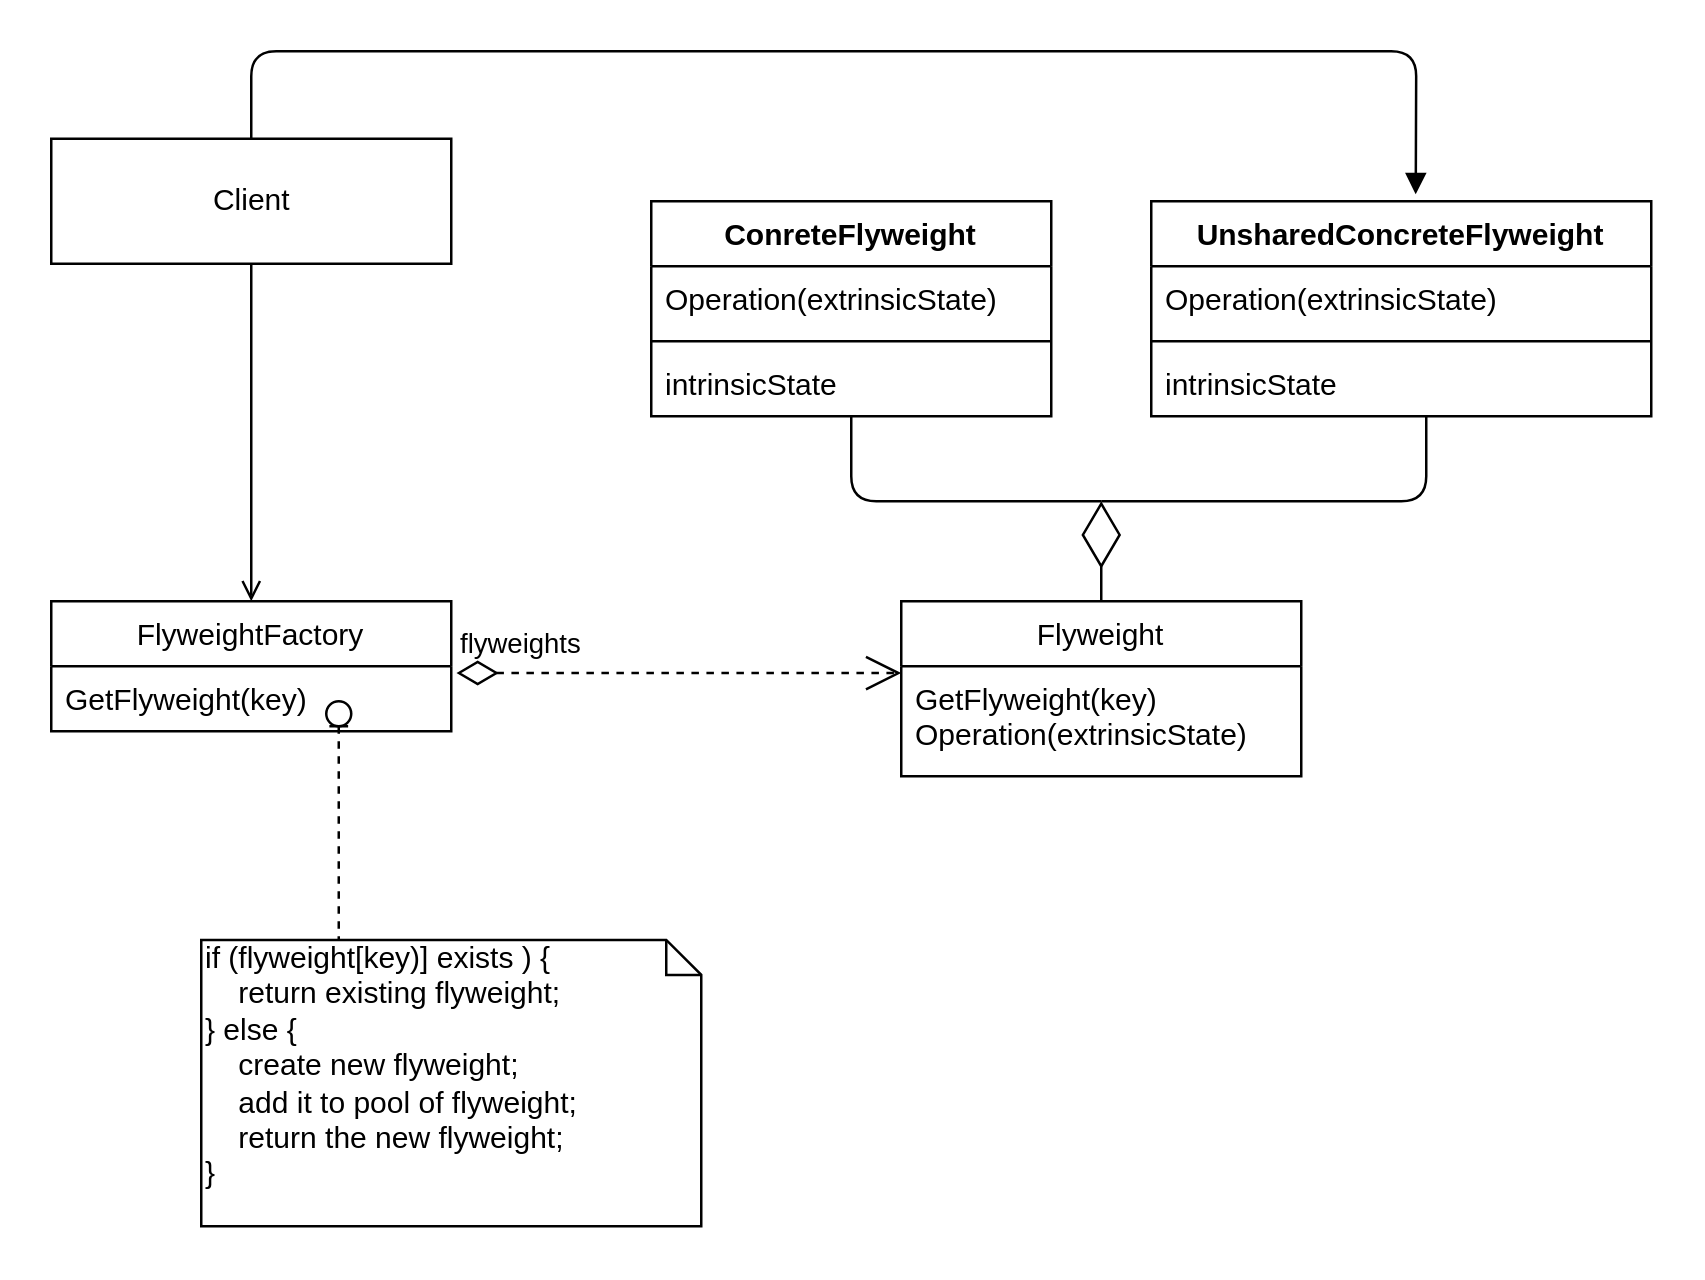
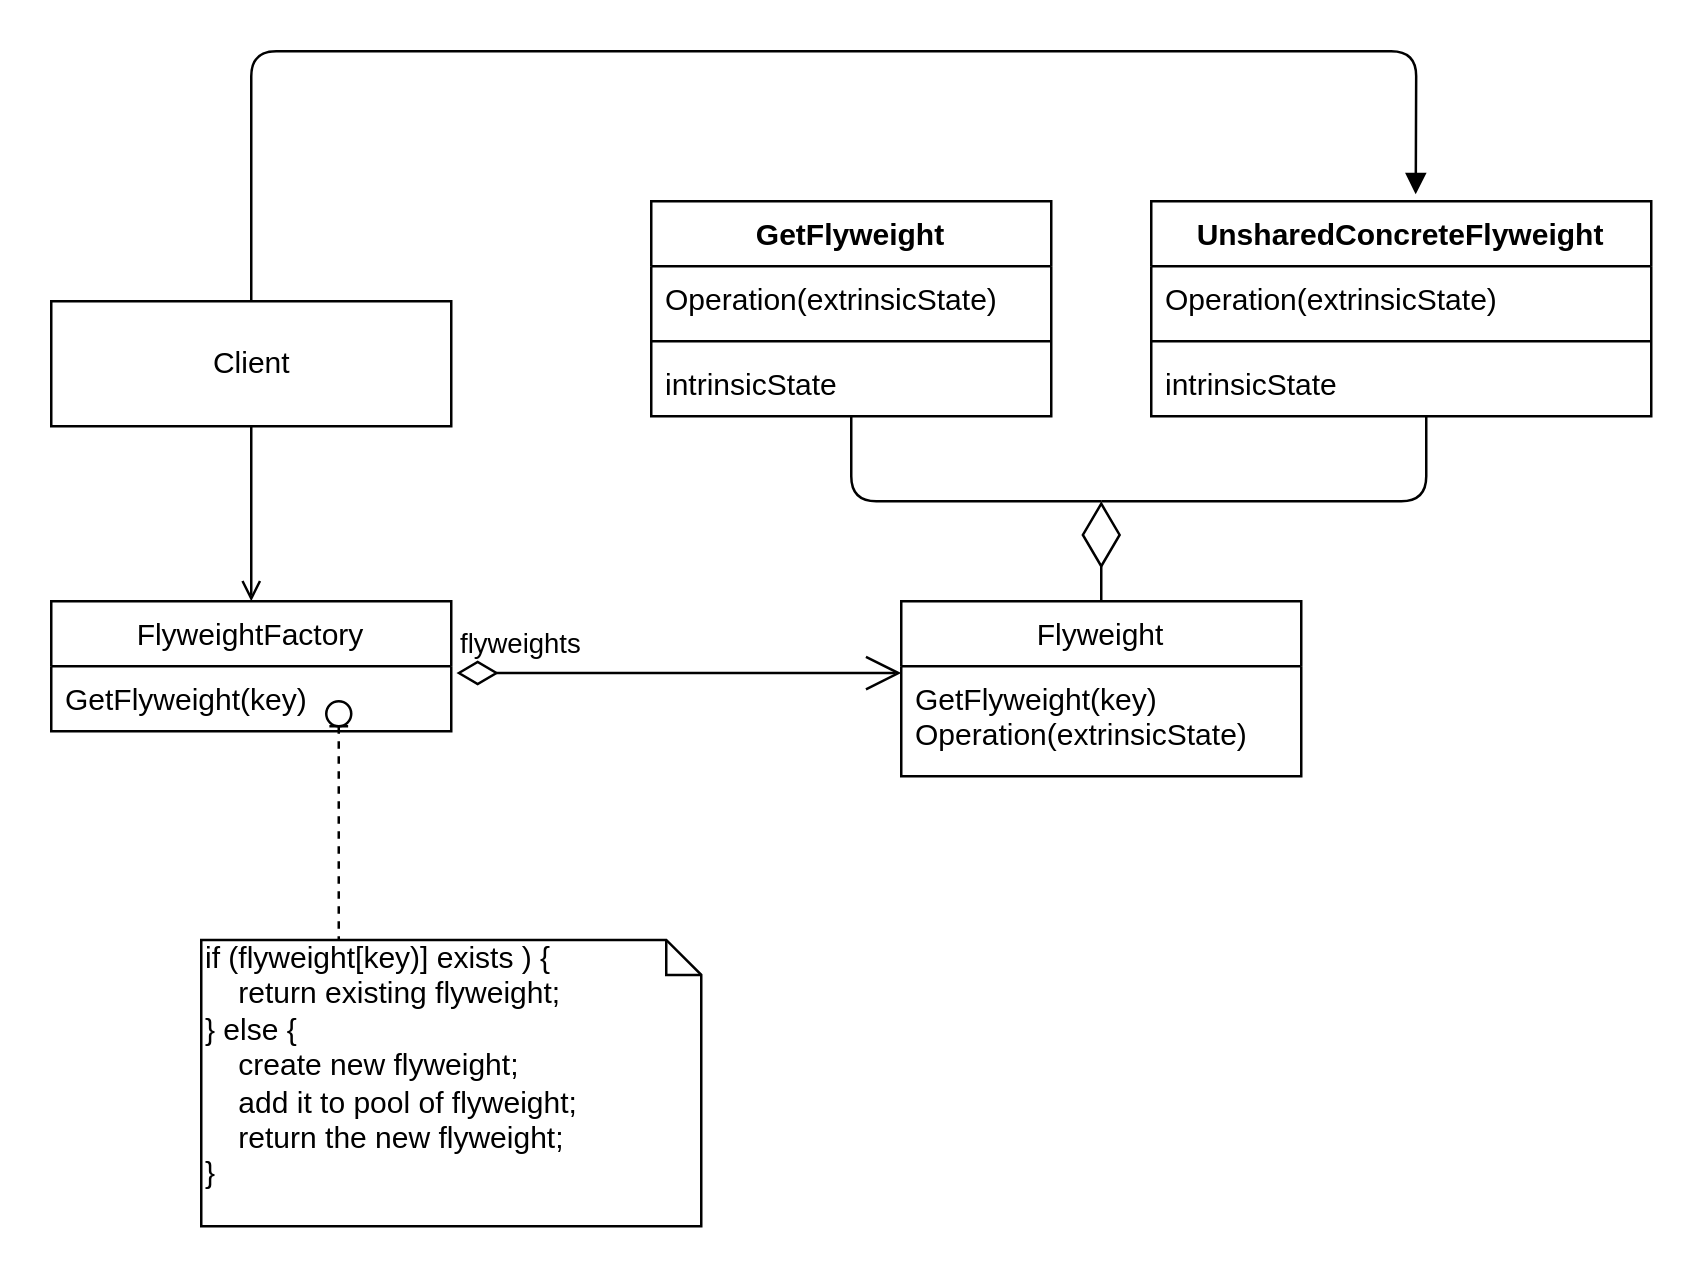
(251, 201) -> (251, 364)
(850, 235) -> (850, 235)
(699, 673) -> (699, 673)
